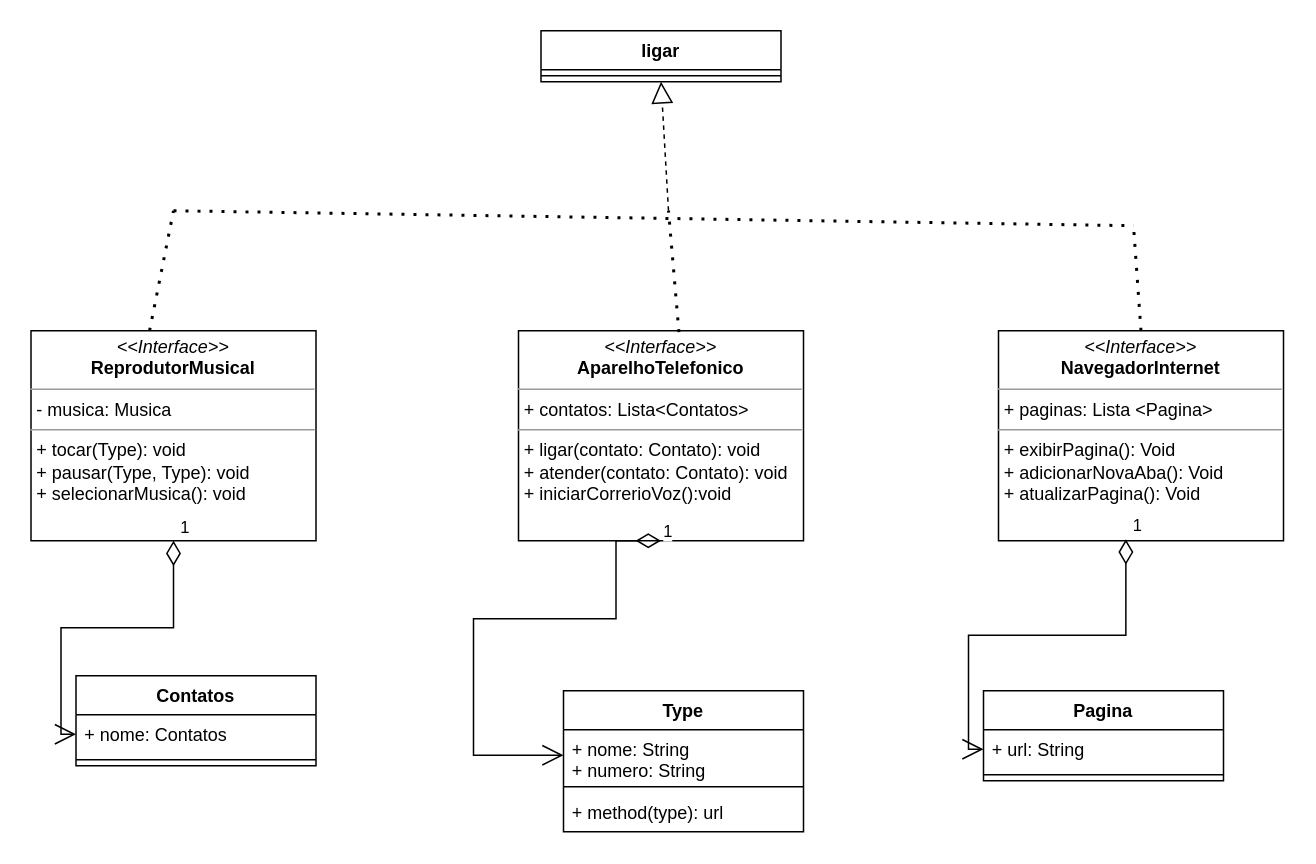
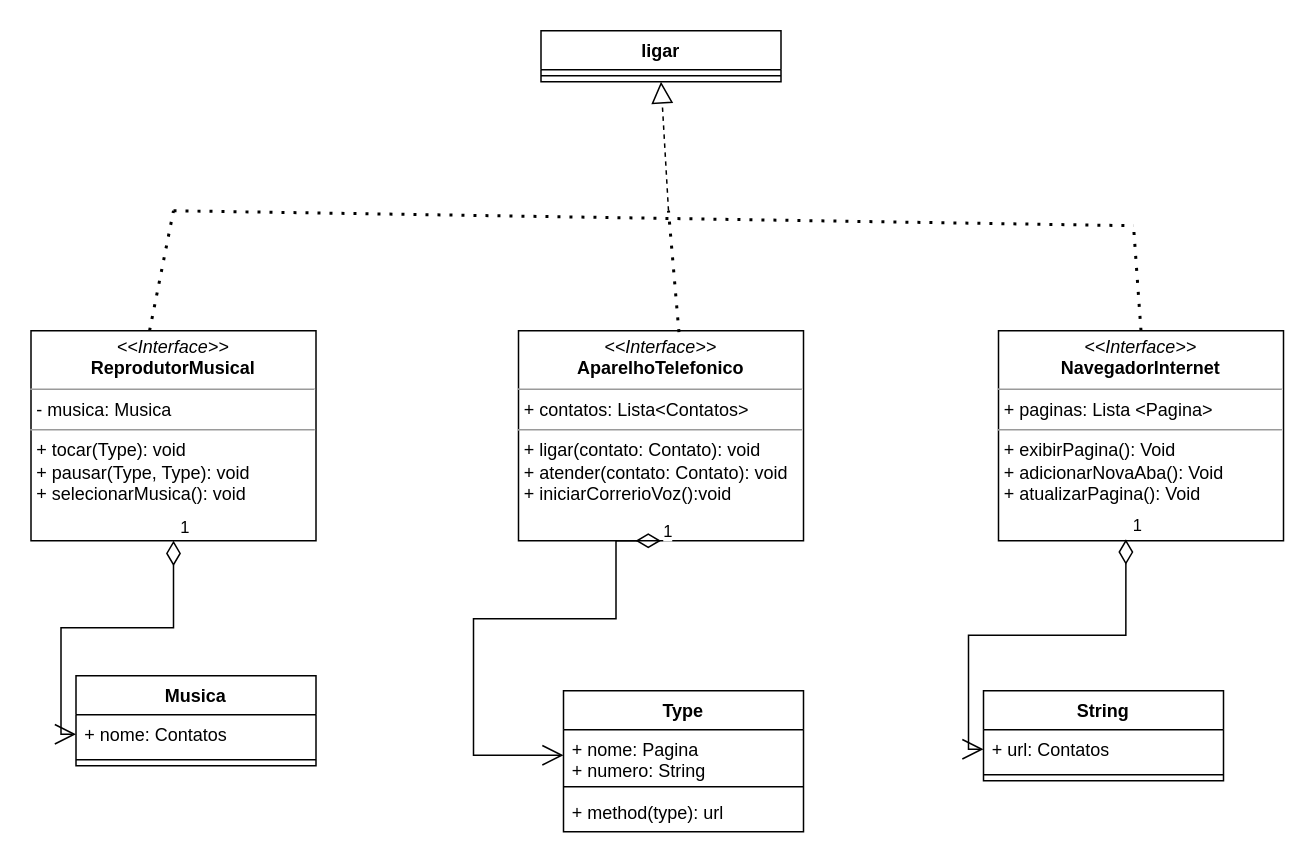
(196, 697) -> (196, 697)
(1103, 712) -> (1103, 712)
(1046, 751) -> (1058, 751)
(644, 762) -> (644, 762)
